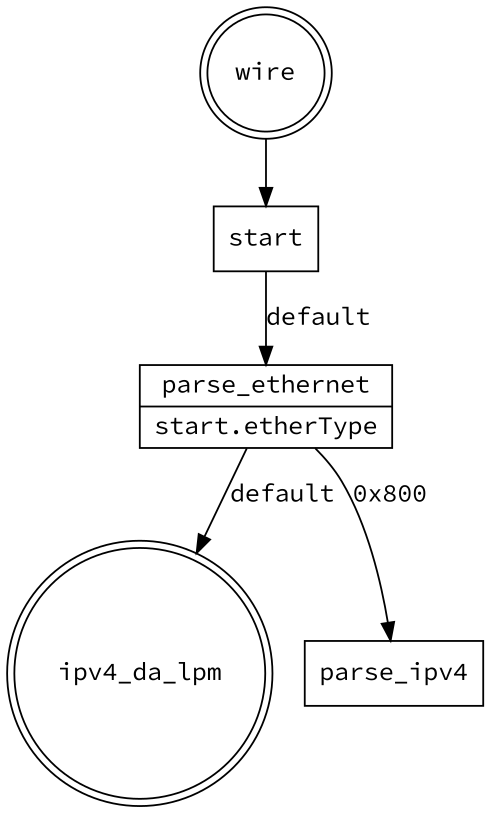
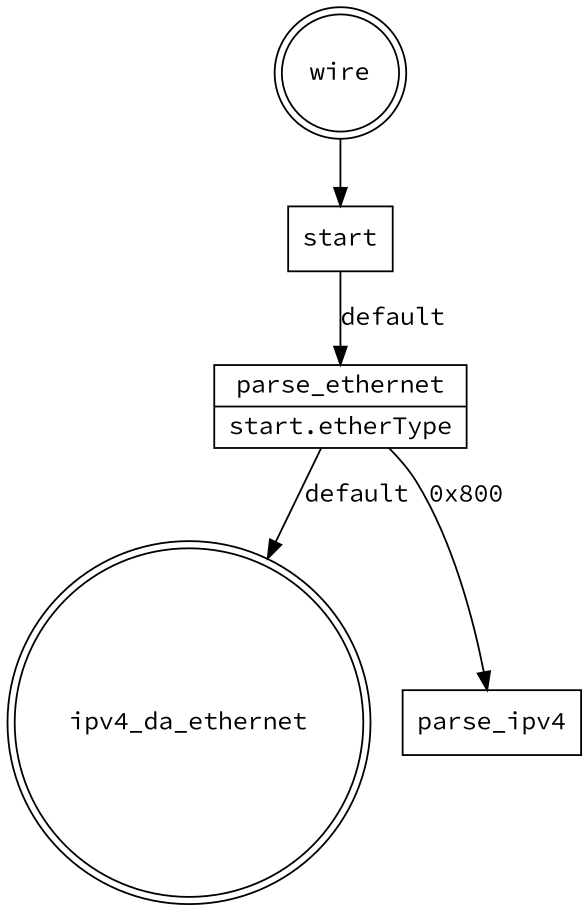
(140, 673) -> (189, 723)
